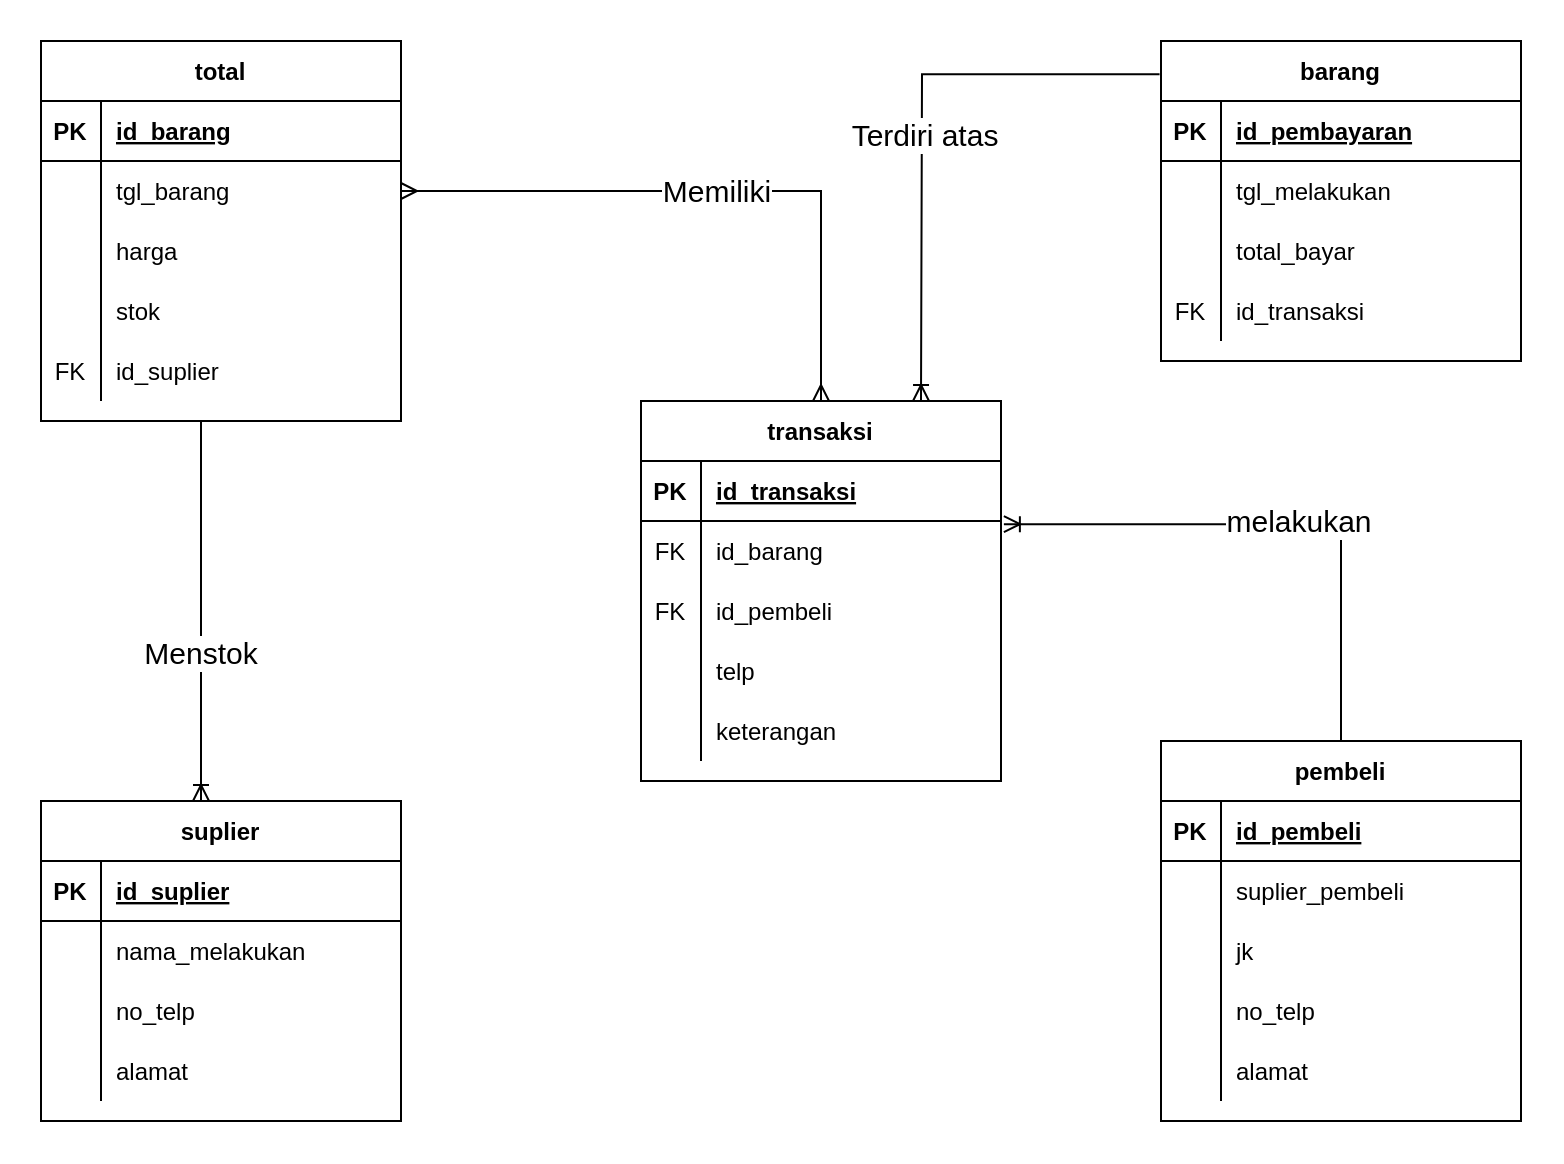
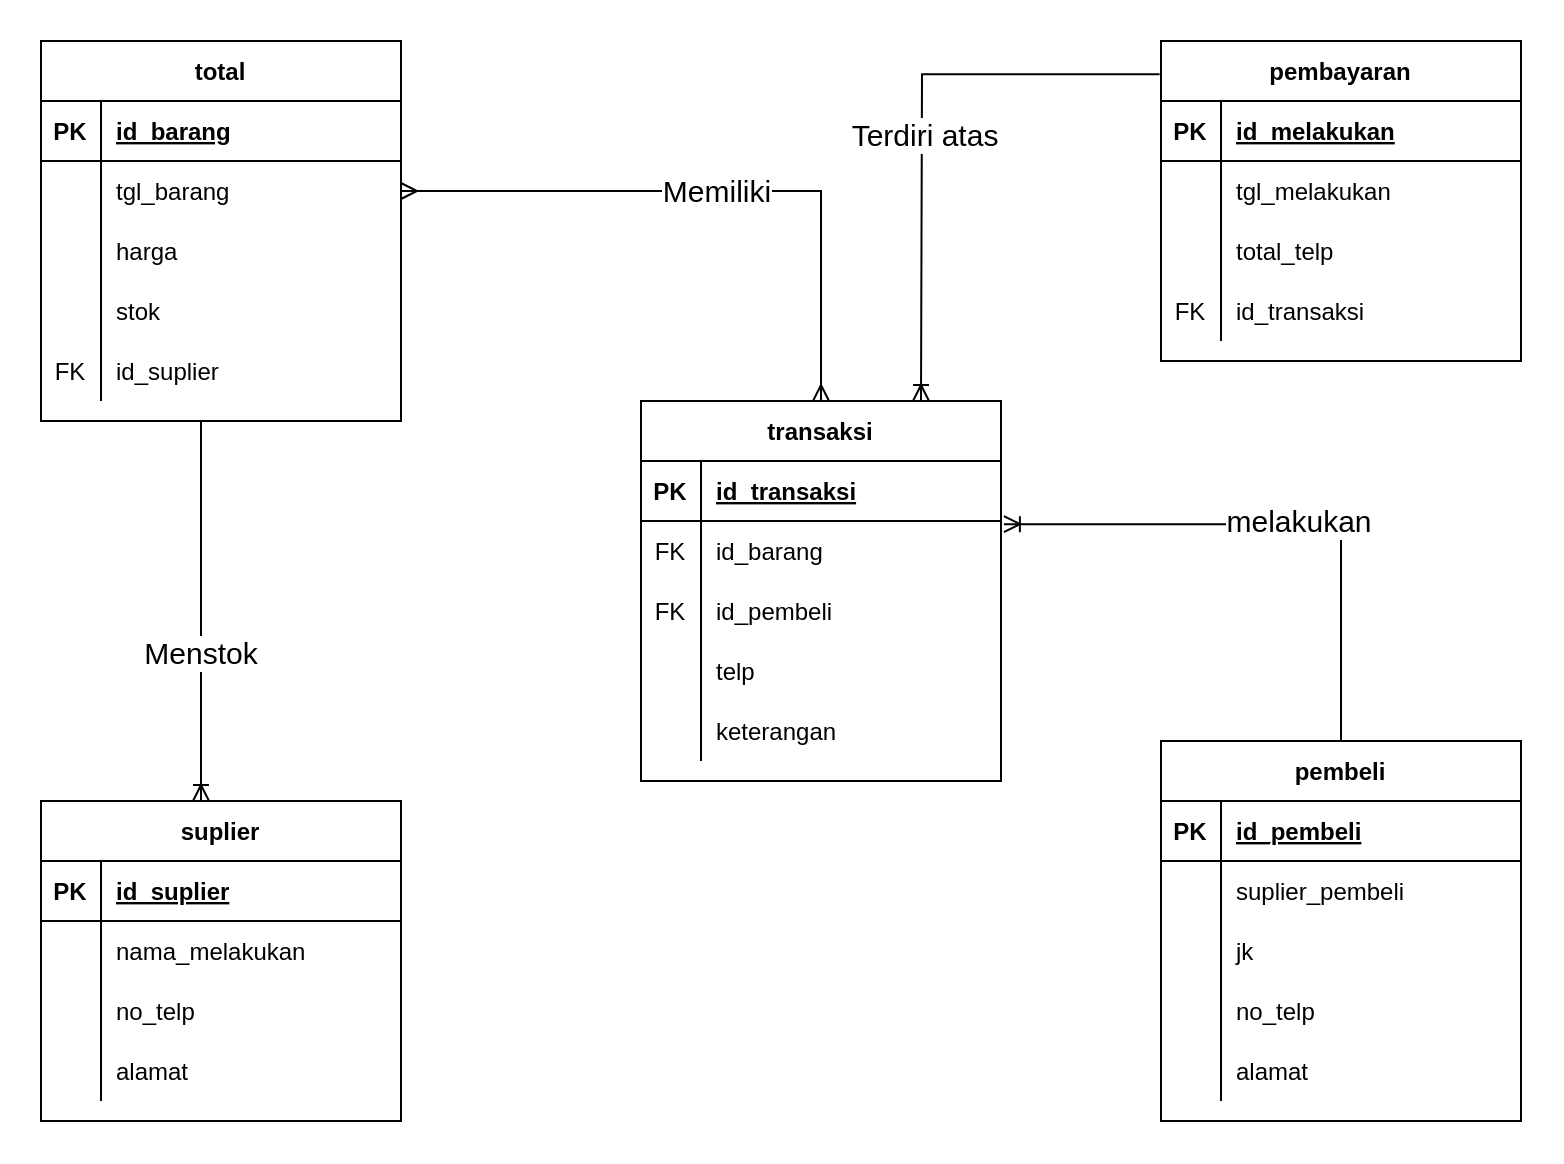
(1340, 72) -> (1340, 72)
(1320, 132) -> (1310, 132)
(1307, 252) -> (1297, 252)
